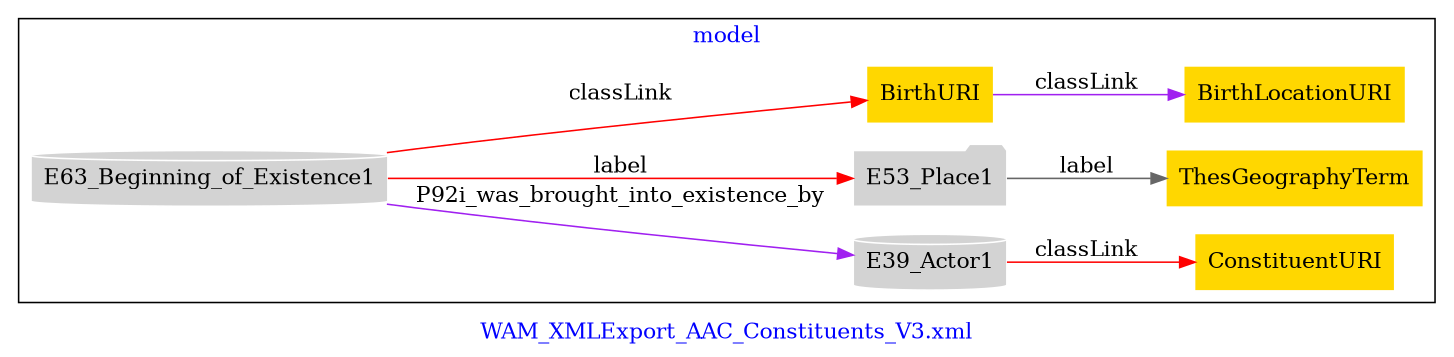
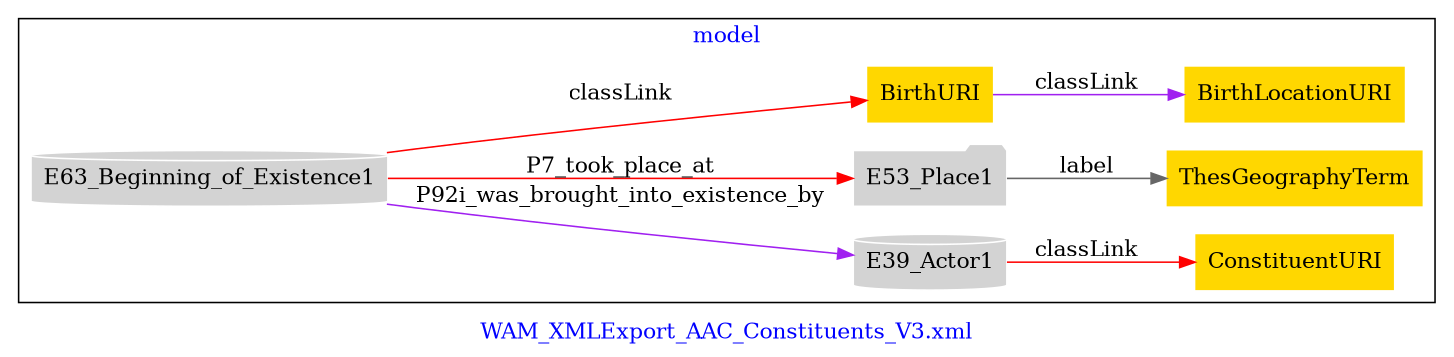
(621, 167) -> (621, 167)
